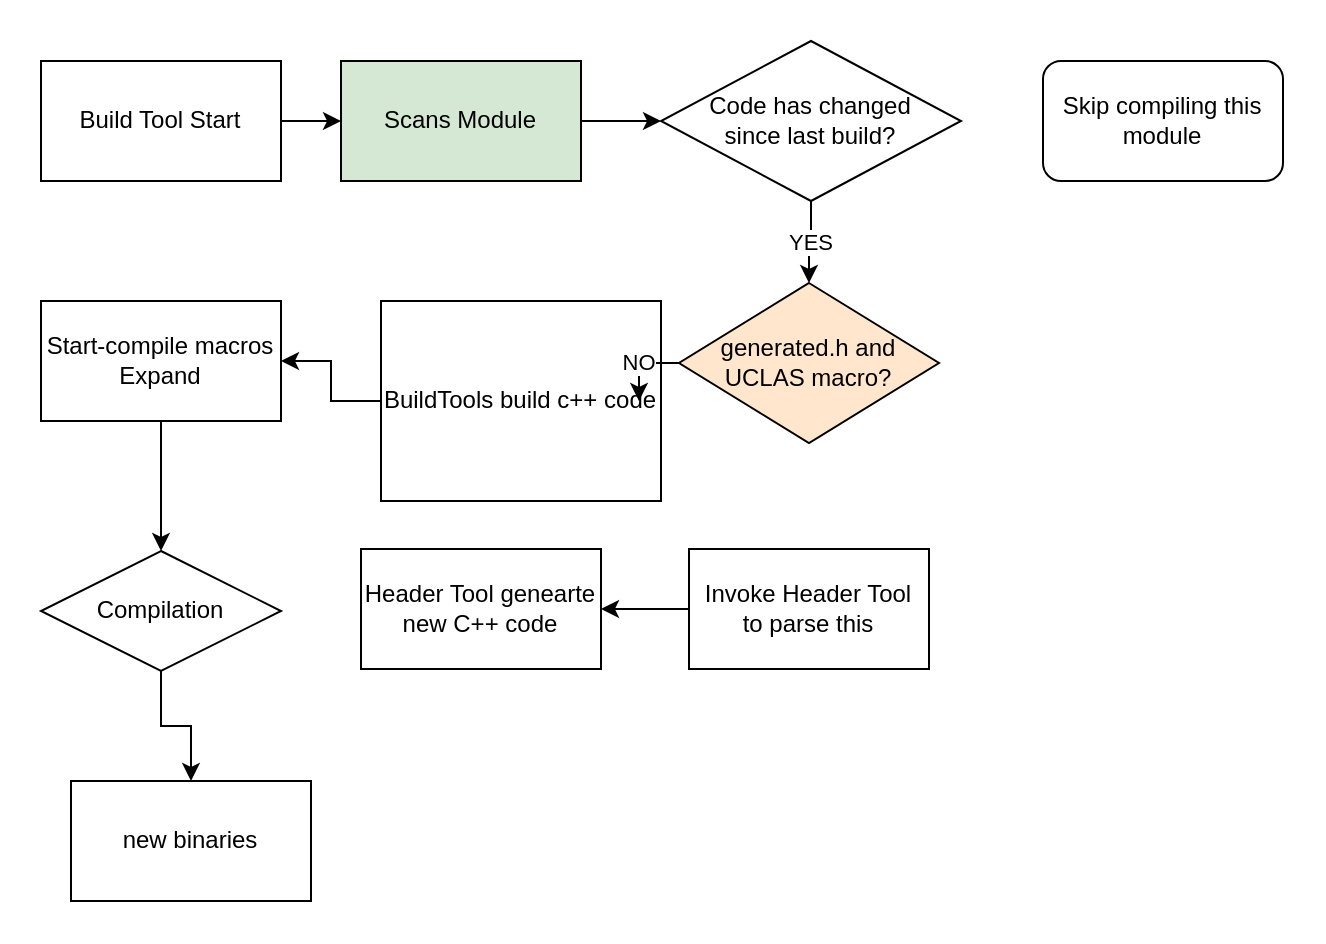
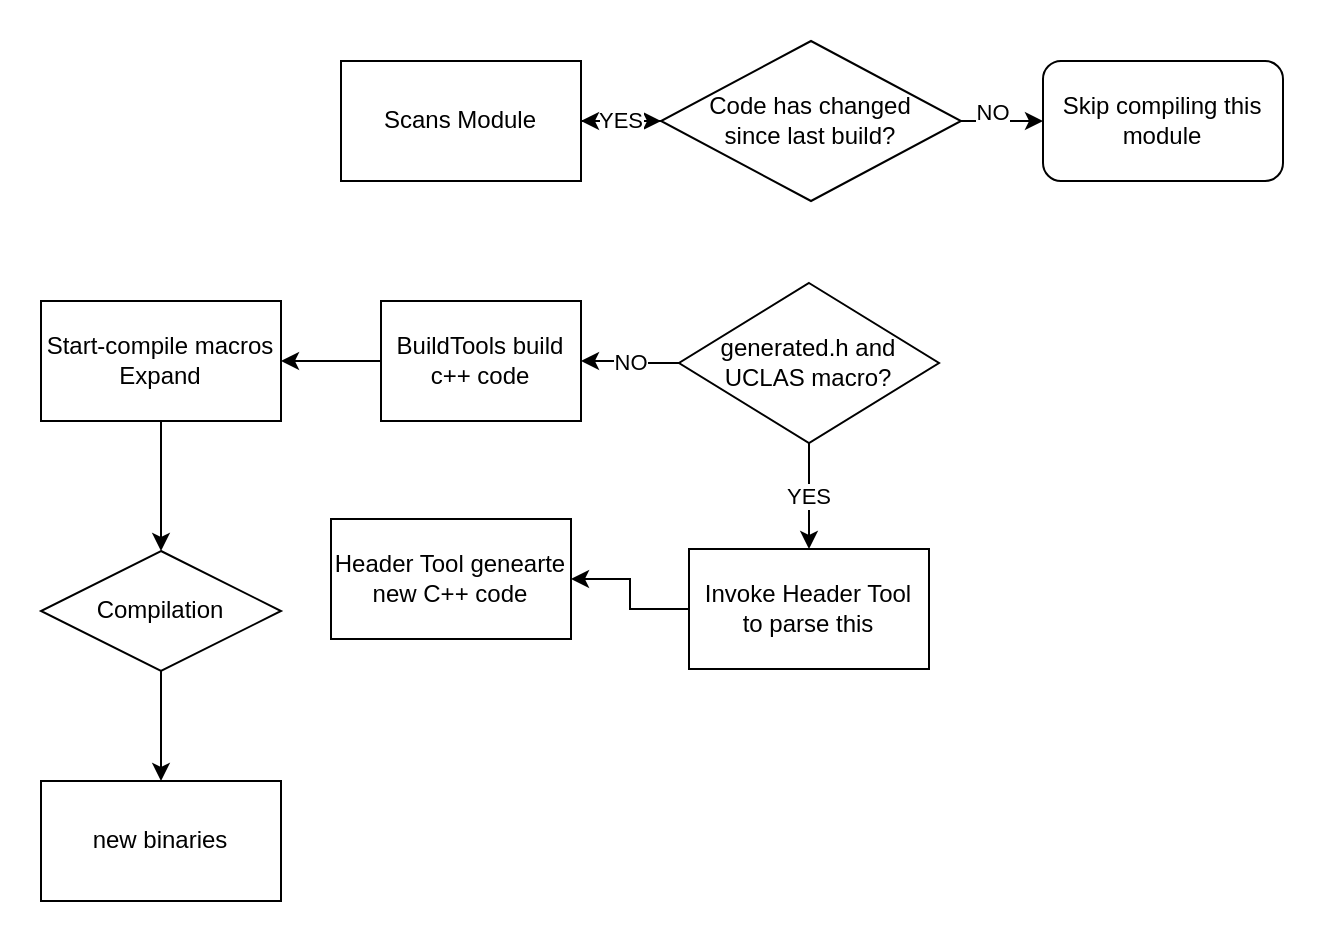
(161, 121) -> none
(318, 121) -> none
(461, 121) -> (461, 121)
none -> (996, 121)
(811, 236) -> (659, 121)
(809, 363) -> (809, 363)
(521, 401) -> (481, 361)
none -> (809, 489)
(481, 609) -> (451, 579)
(191, 841) -> (161, 841)
